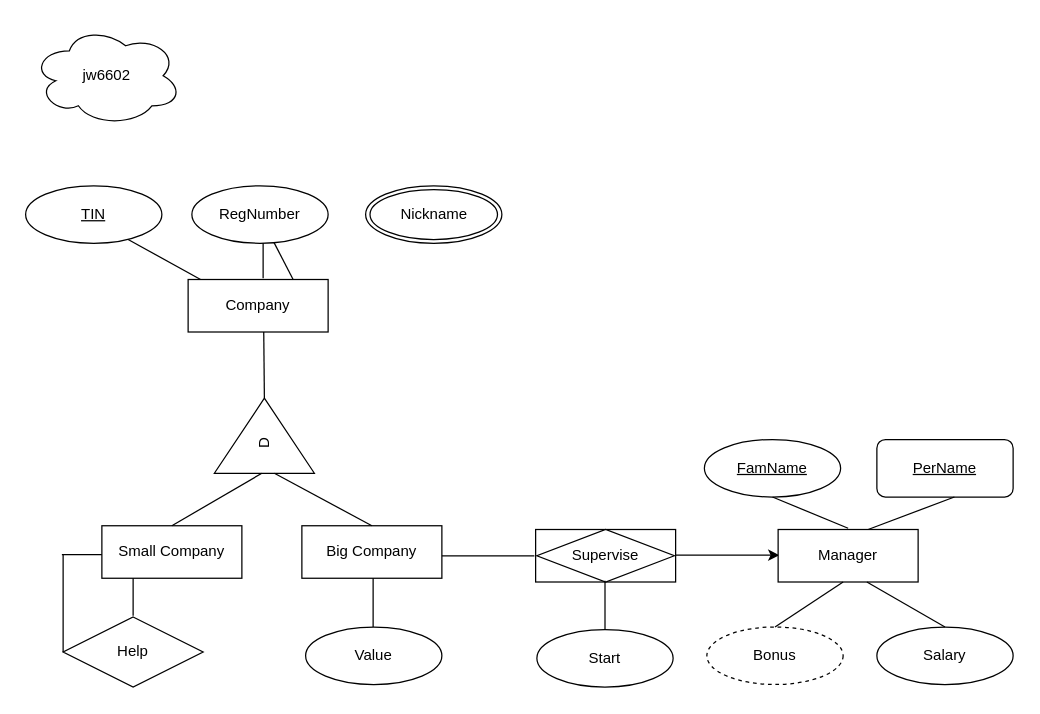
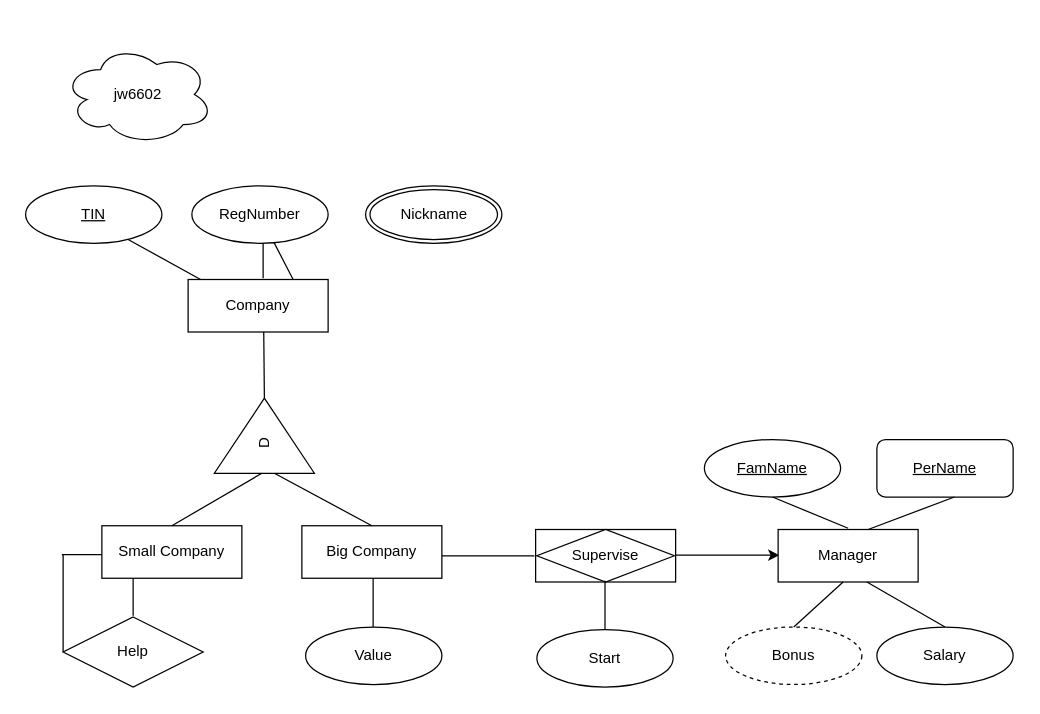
(107, 76) -> (138, 94)
(775, 656) -> (794, 656)
